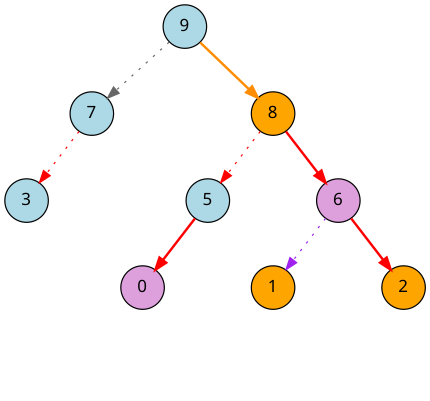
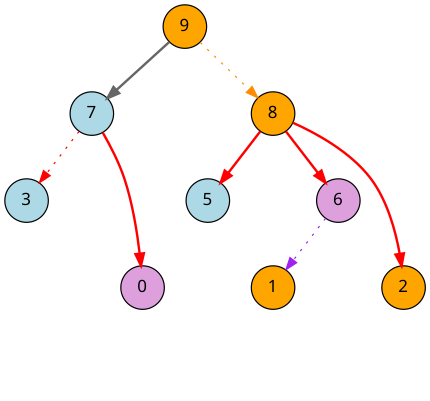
(185, 27) -> (185, 27)
(143, 66) -> (143, 66)
(225, 66) -> (225, 66)
(244, 152) -> (244, 152)
(179, 239) -> (128, 191)
(367, 239) -> (366, 173)
